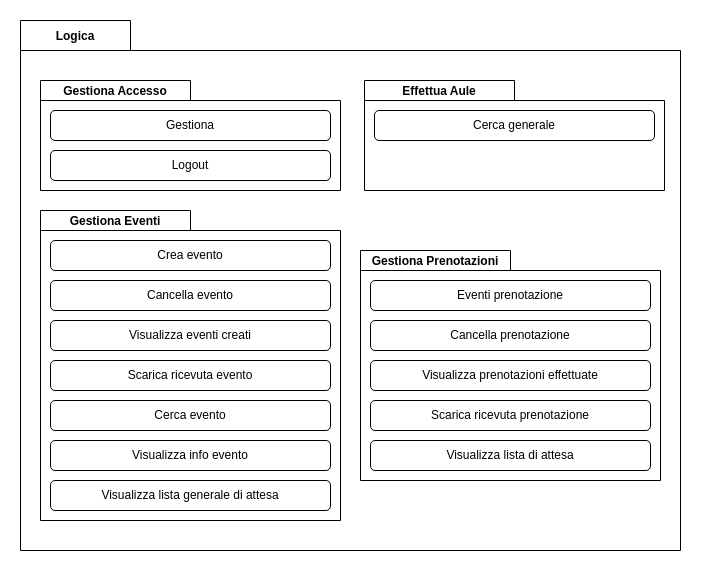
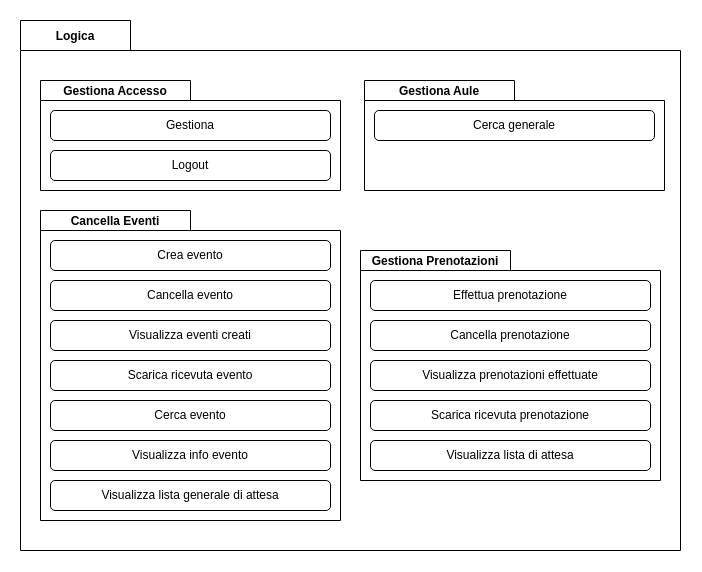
(439, 91) -> (439, 91)
(115, 221) -> (115, 221)
(511, 296) -> (511, 296)
